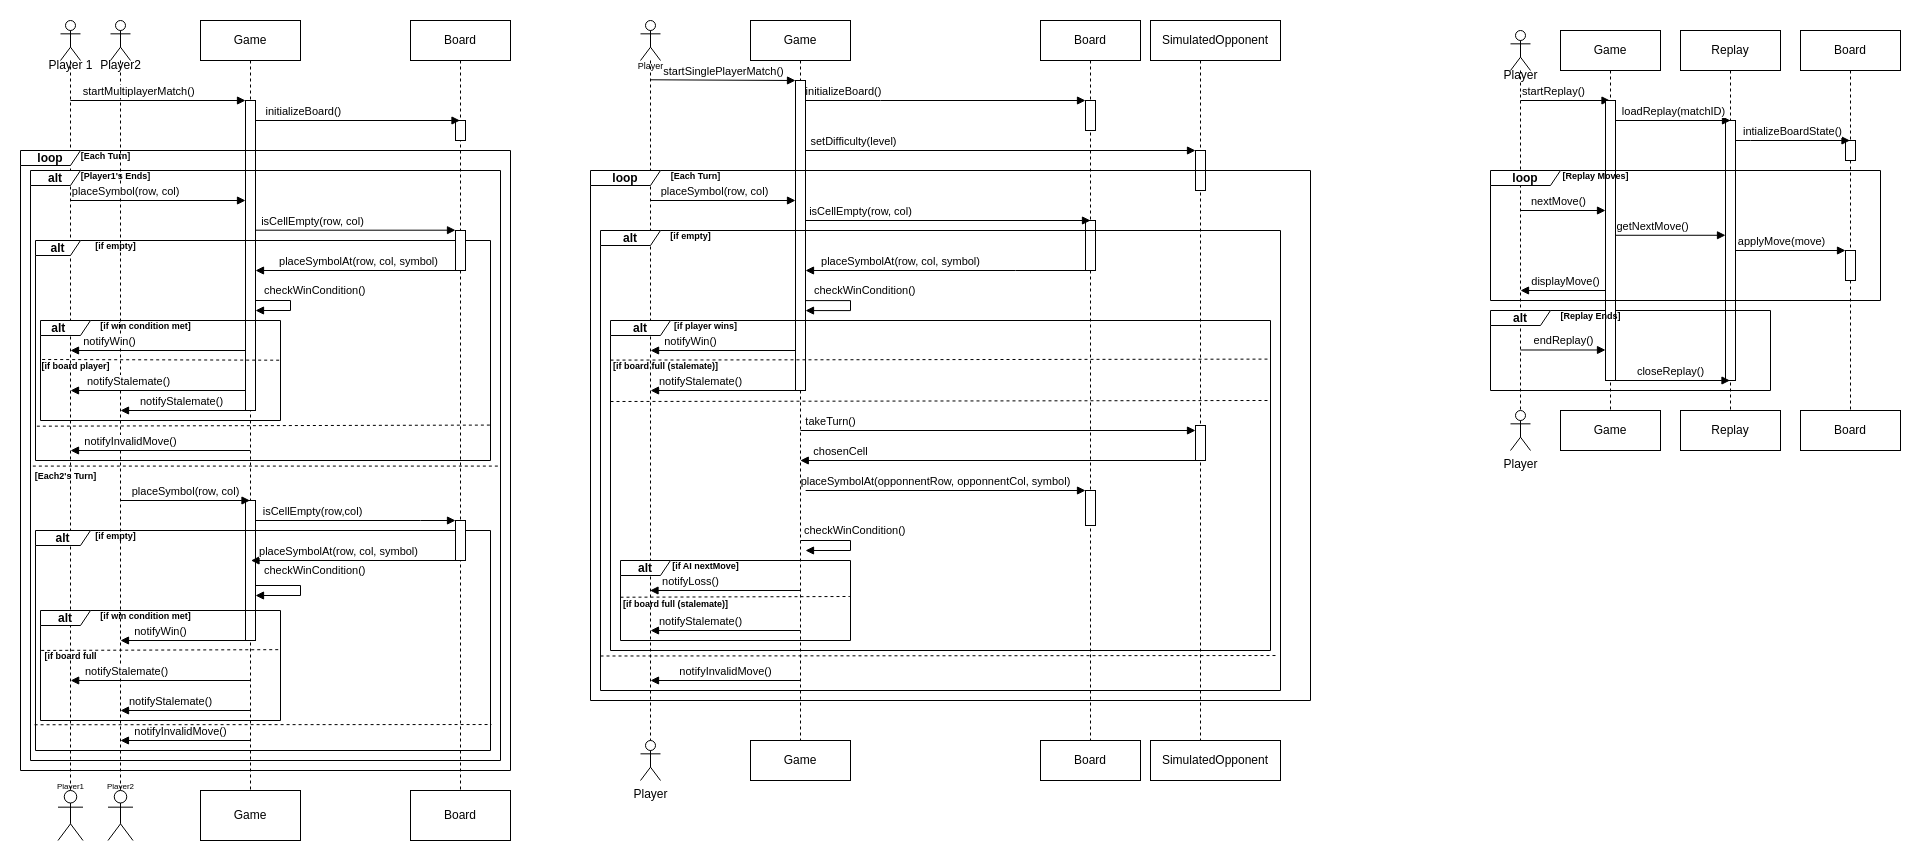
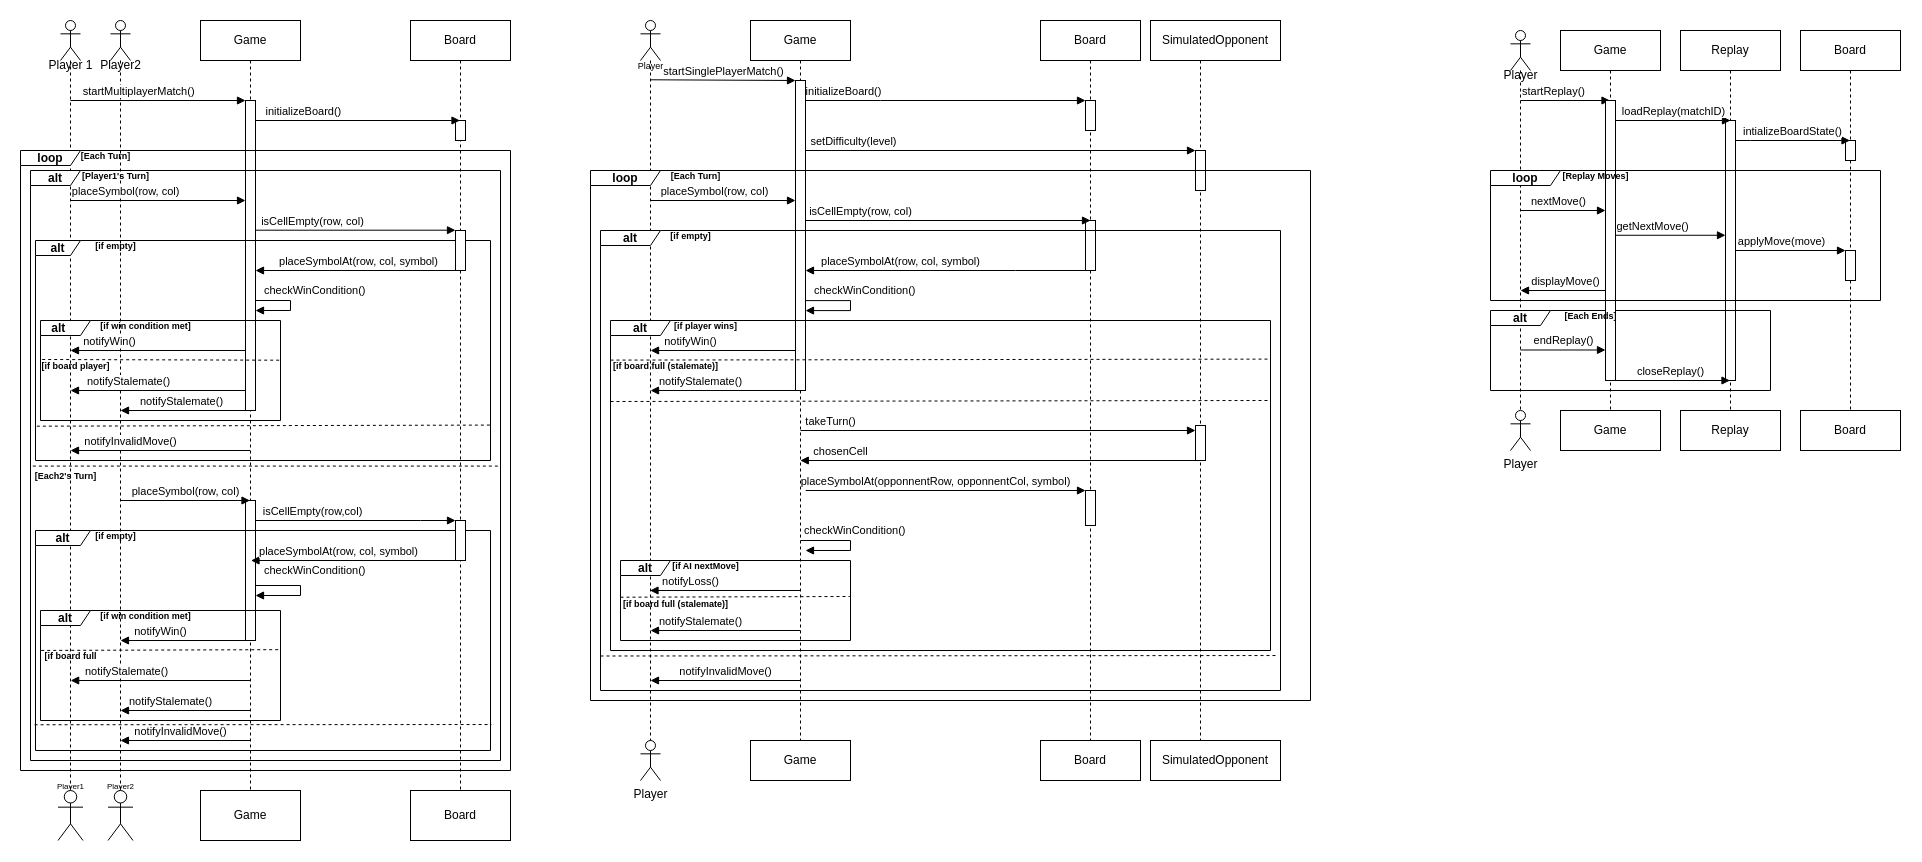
(116, 176) -> (116, 176)
(1591, 316) -> (1591, 316)
